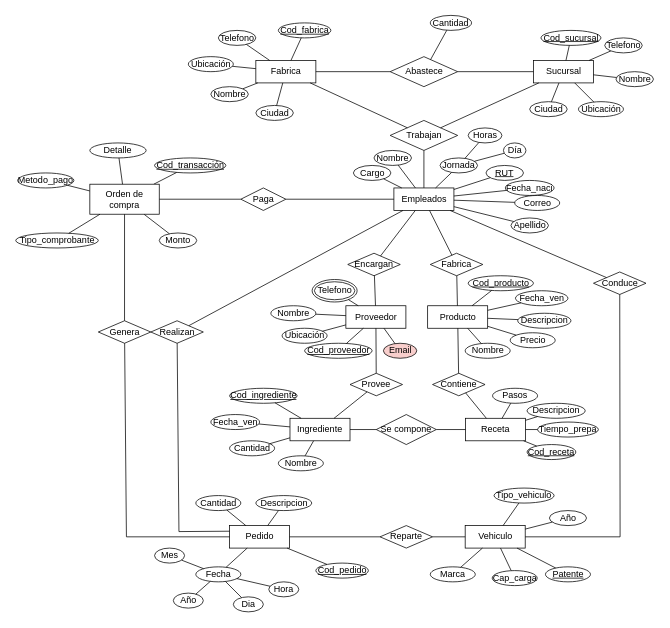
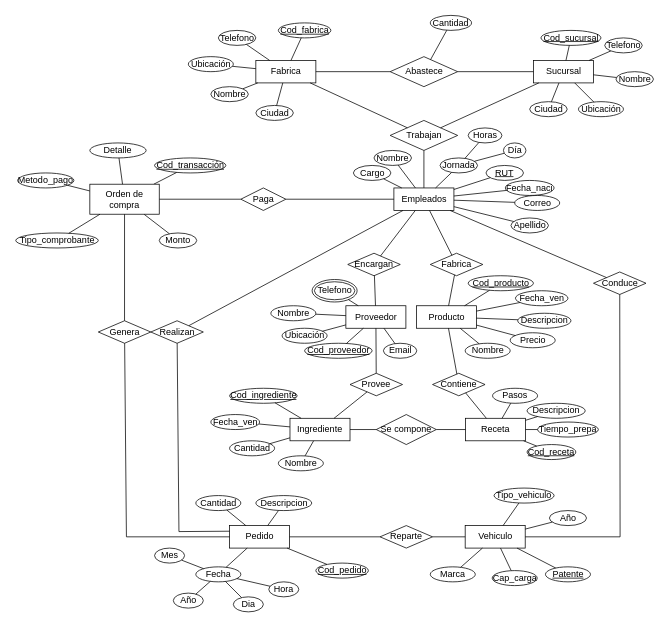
(458, 317) -> (446, 317)
(400, 351) -> (400, 351)
